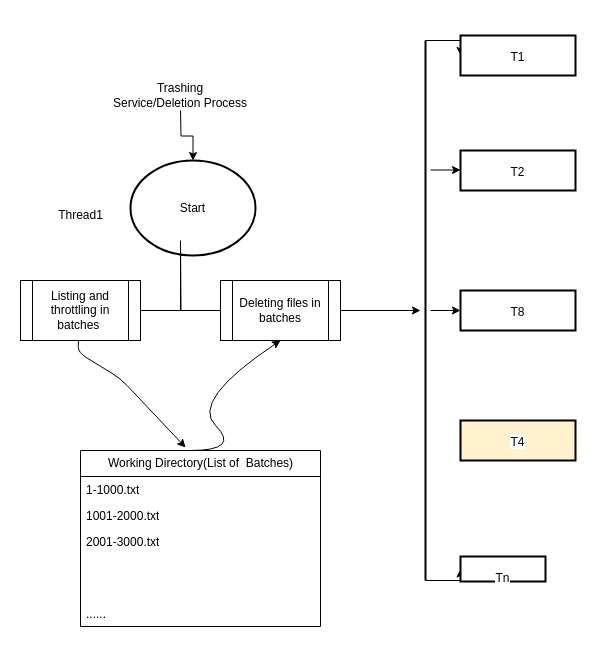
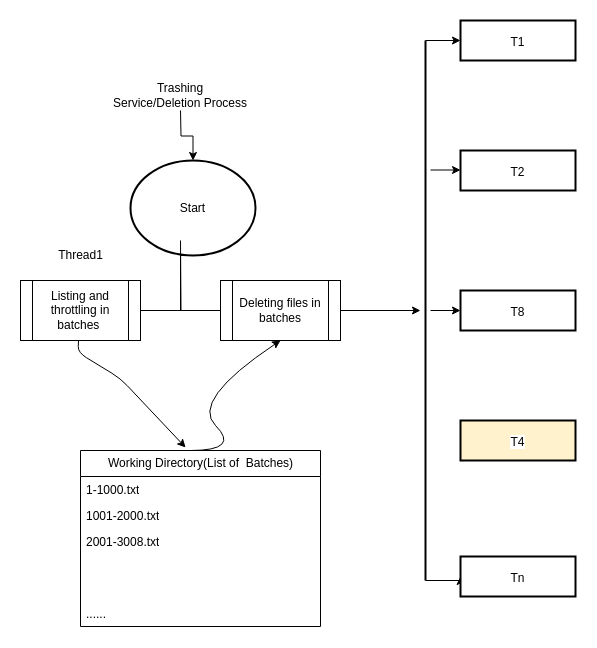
(518, 56) -> (518, 41)
(81, 216) -> (81, 256)
(129, 543) -> (129, 543)
(503, 569) -> (518, 577)
